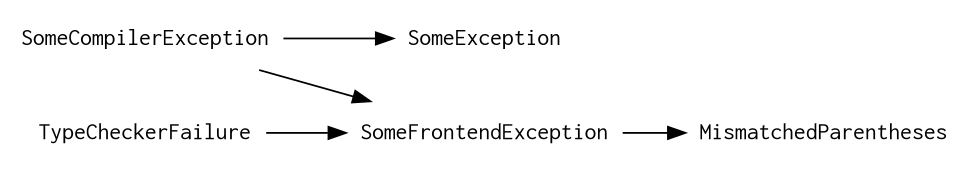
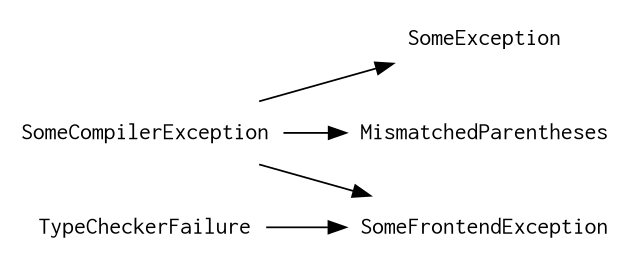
(645, 133) -> (306, 133)
